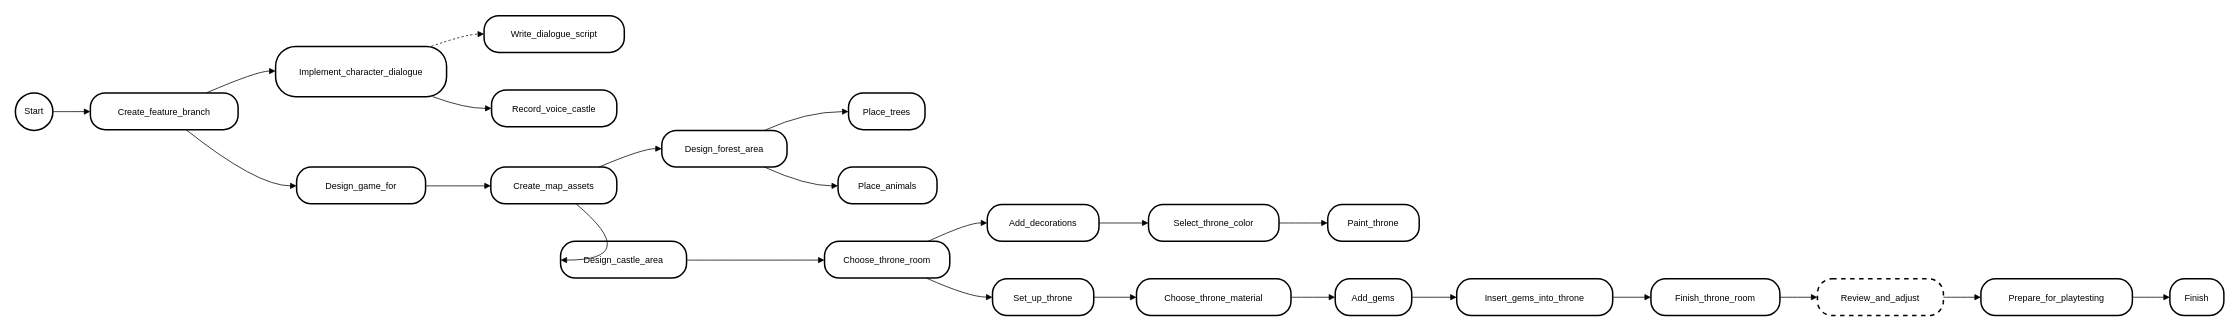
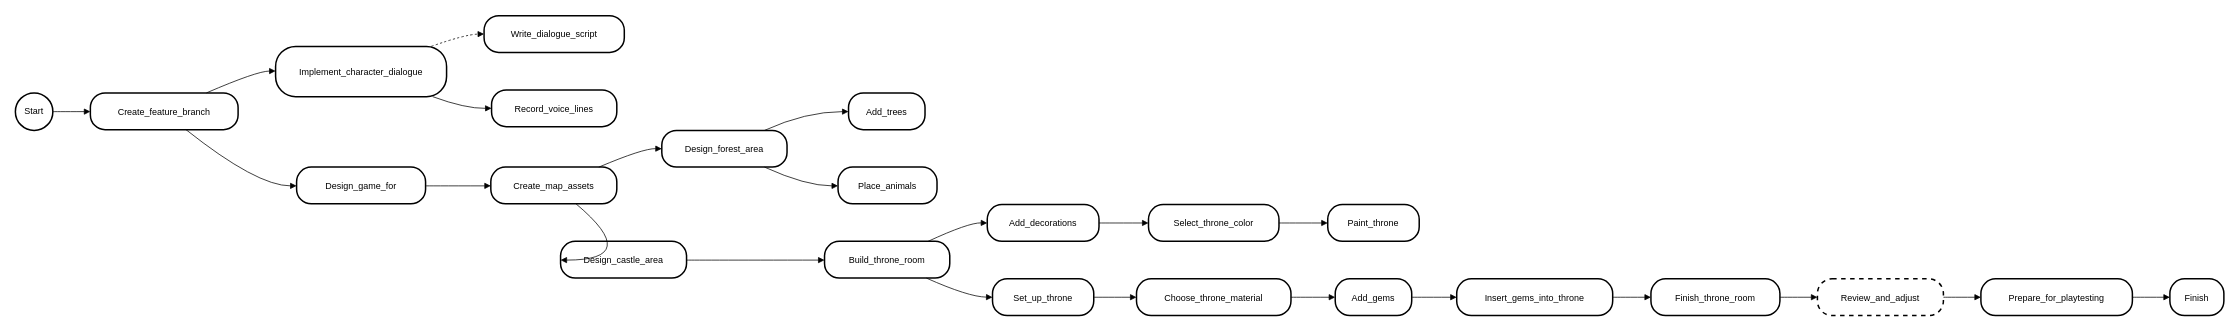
(554, 108) -> (554, 108)
(887, 111) -> (887, 111)
(887, 260) -> (887, 260)
